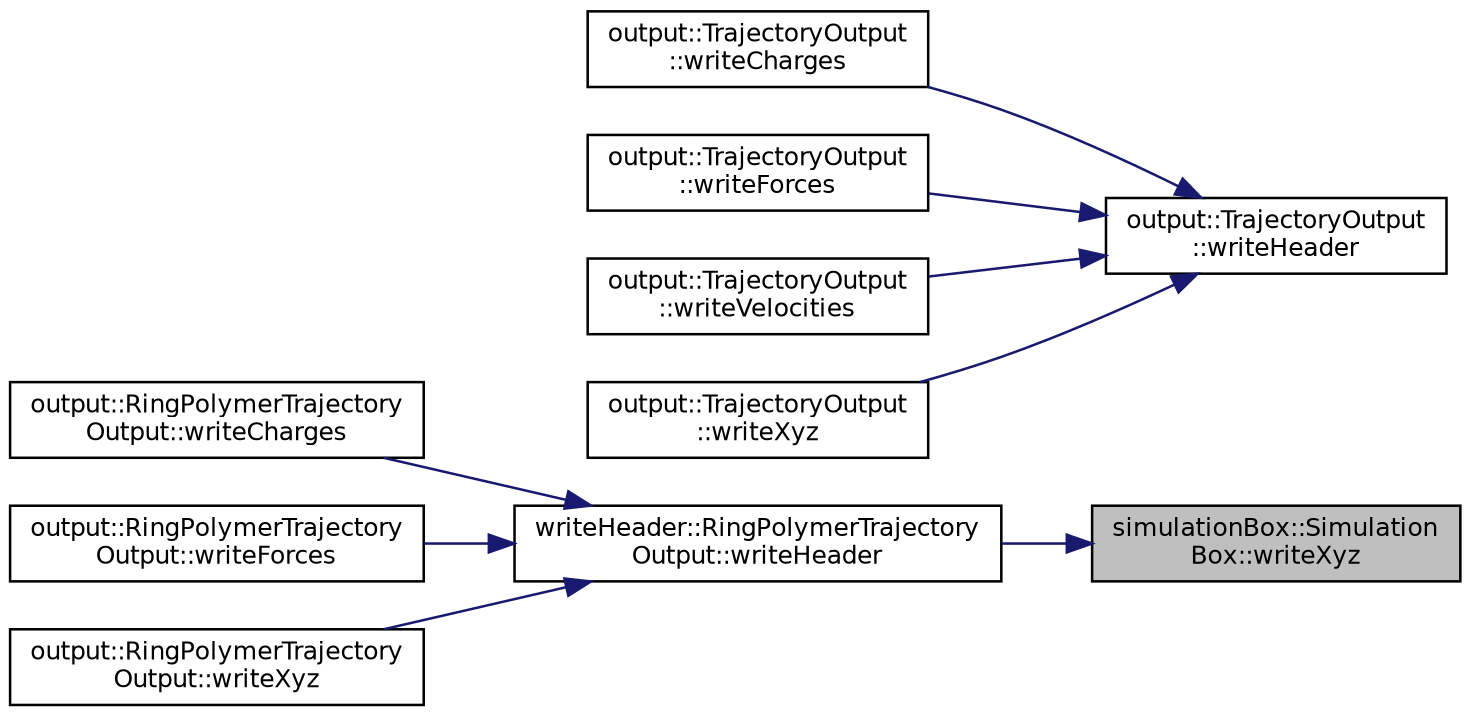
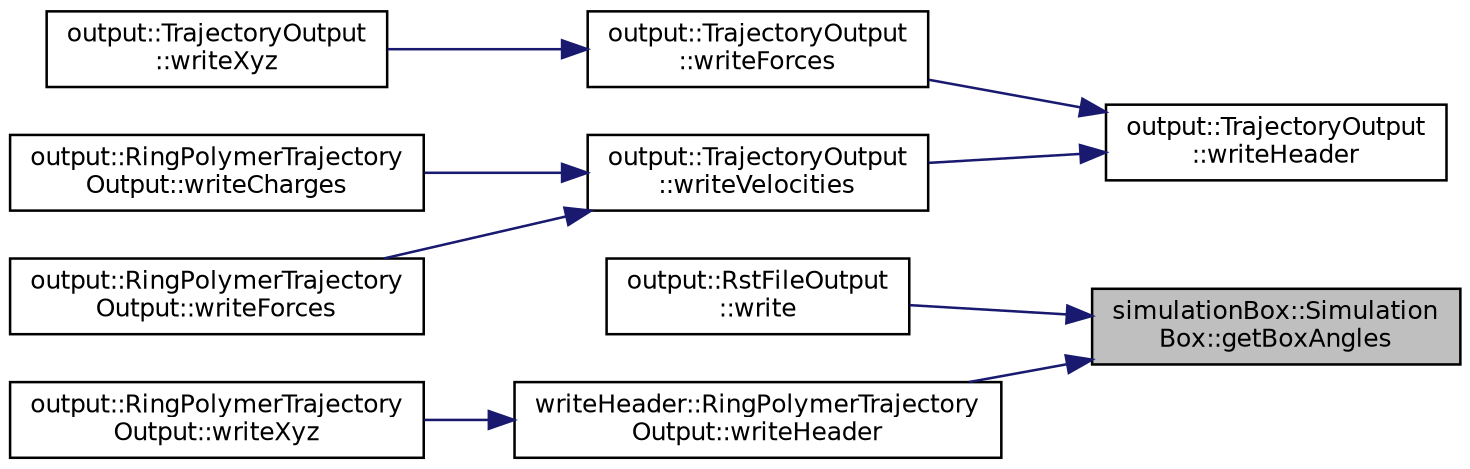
(758, 49) -> none
none -> (758, 296)
(1049, 339) -> (475, 49)
(475, 479) -> (493, 173)
(456, 544) -> (475, 237)
(1276, 544) -> (1276, 327)
